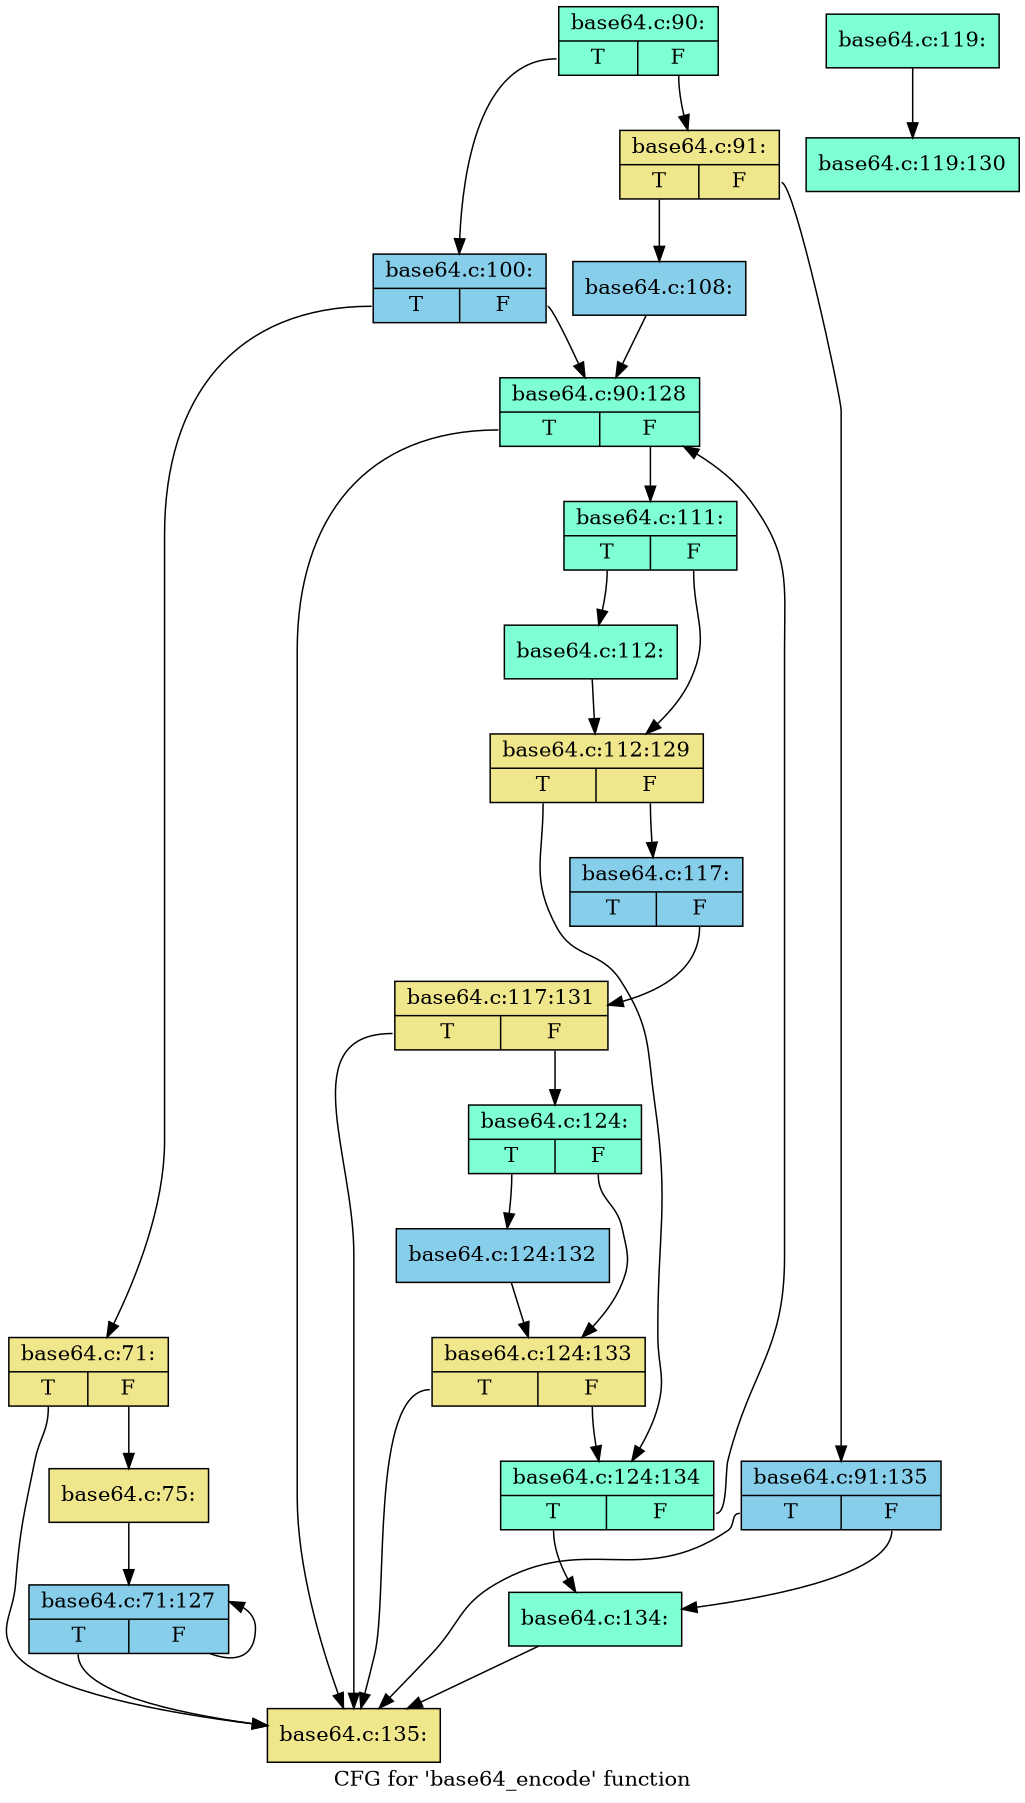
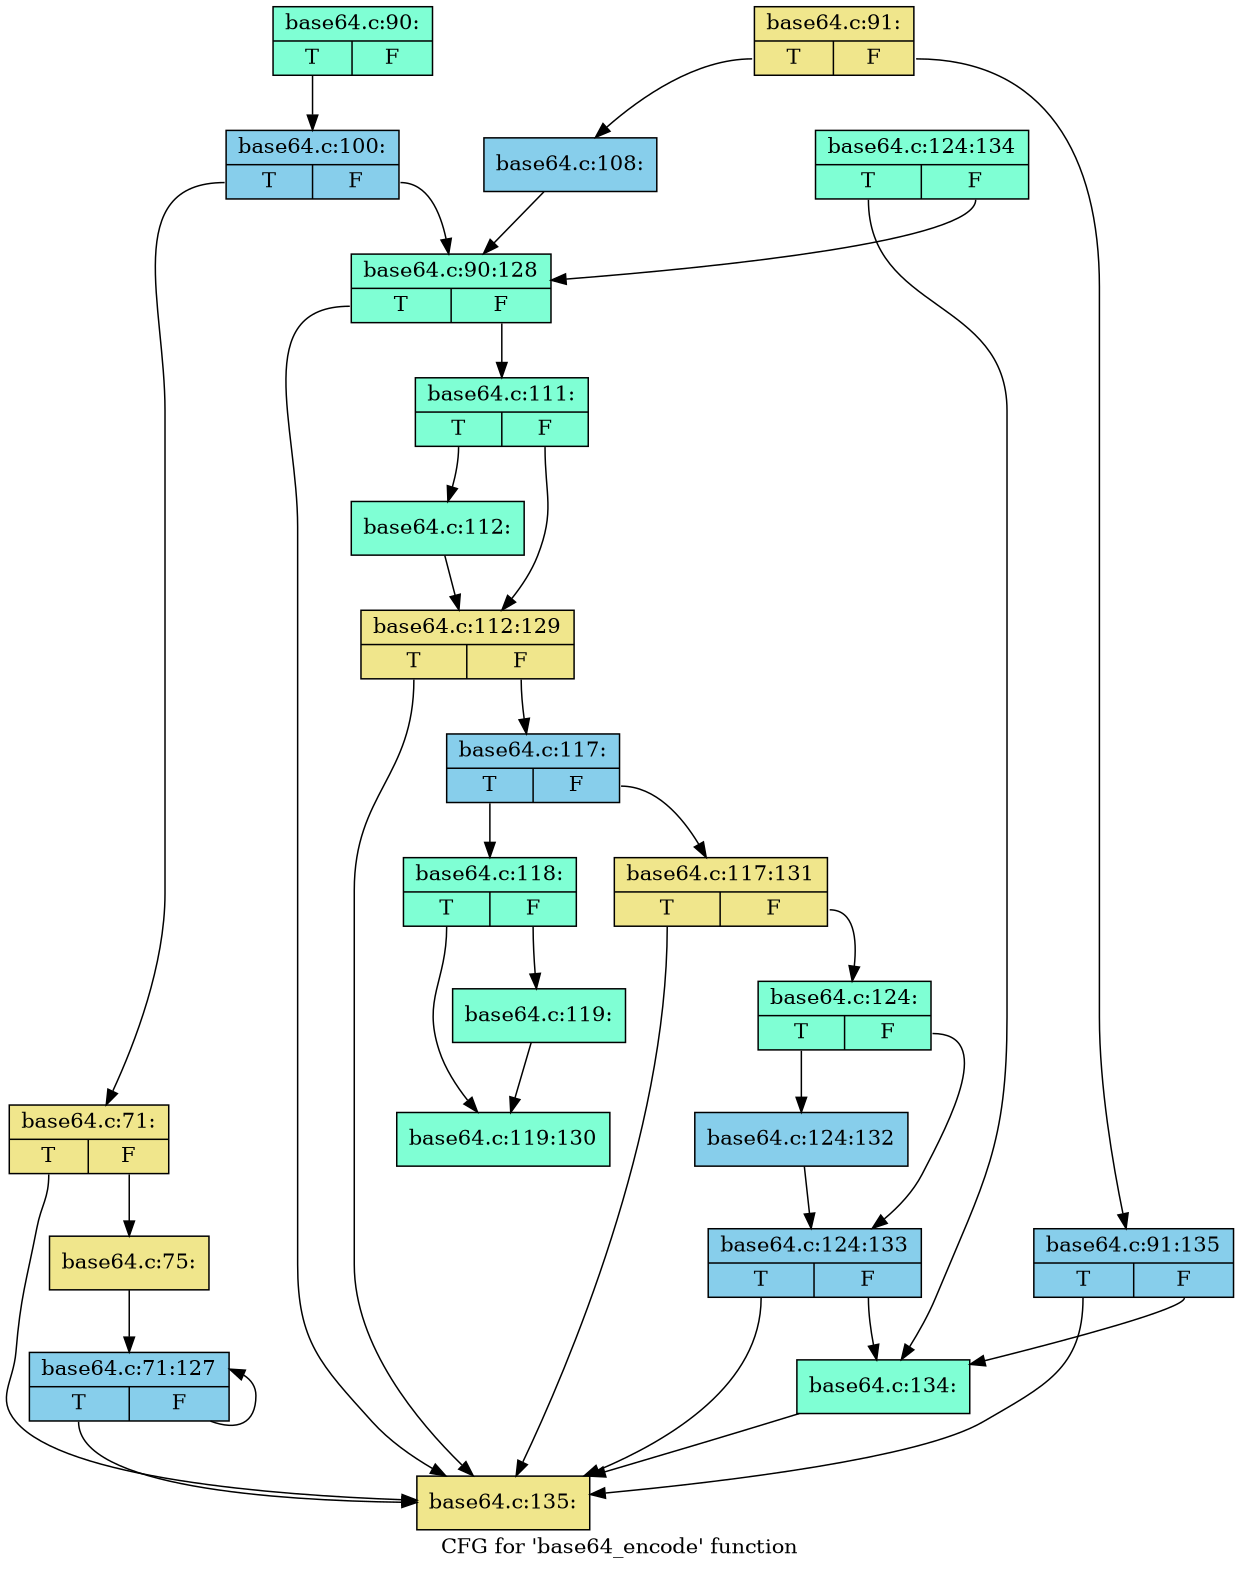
(680, 96) -> none
none -> (490, 892)
(655, 1108) -> (354, 1083)
(539, 1372) -> (815, 1263)
(593, 1427) -> (870, 1322)
